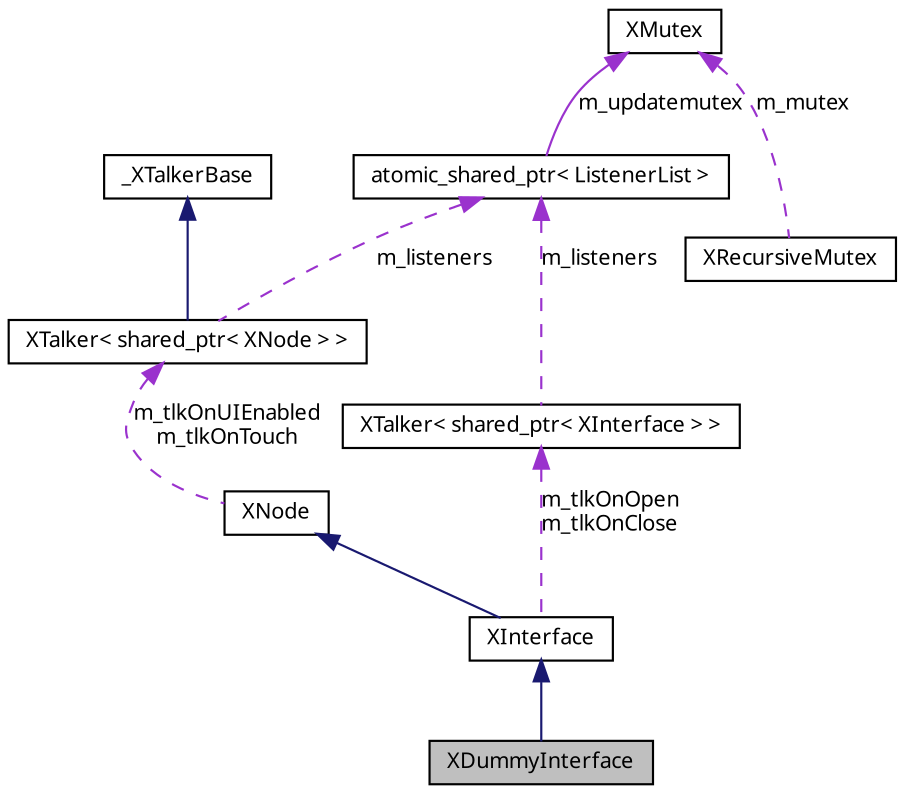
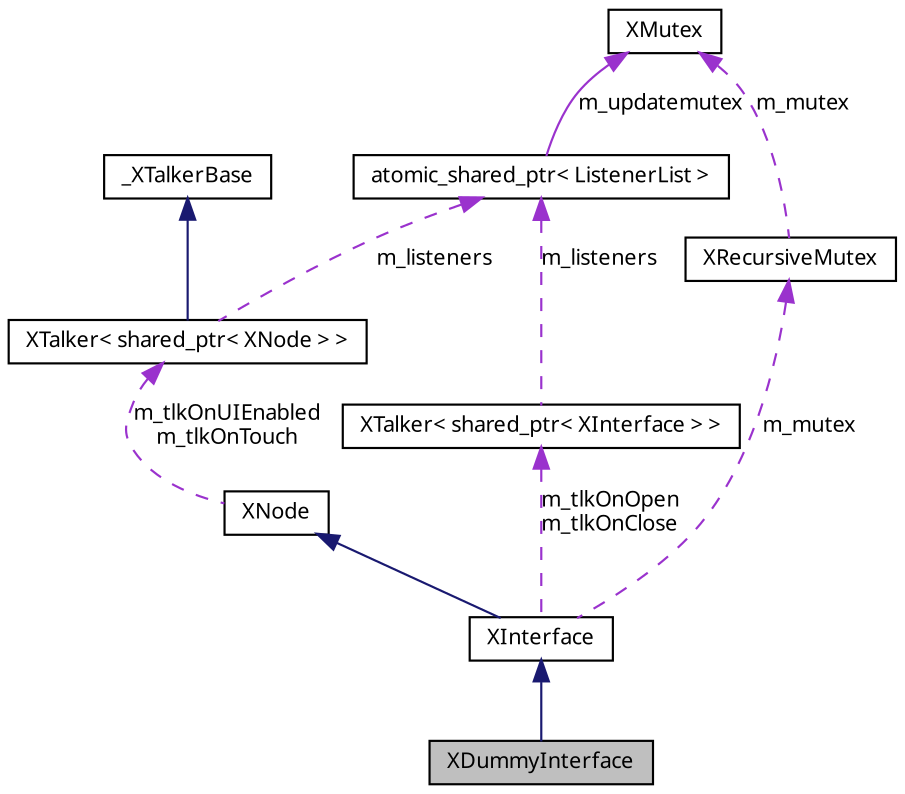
none -> (724, 489)
